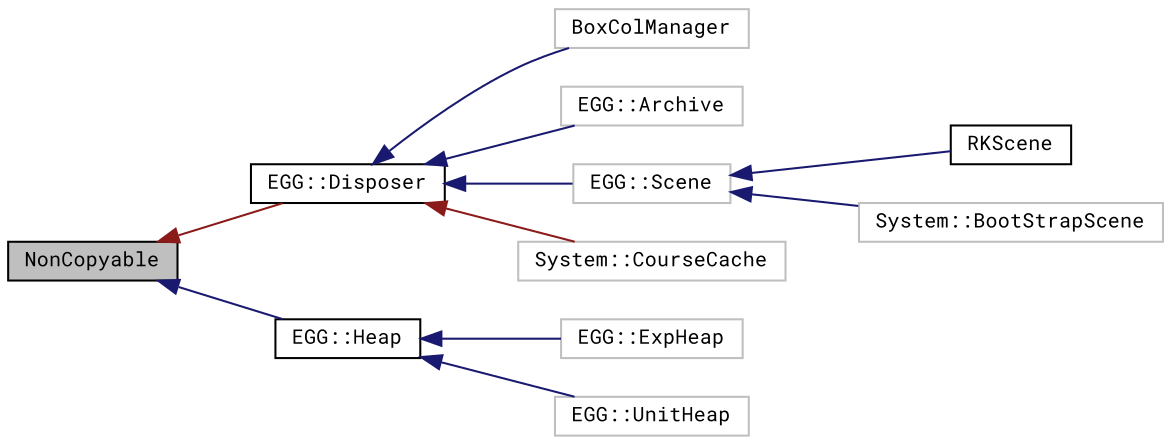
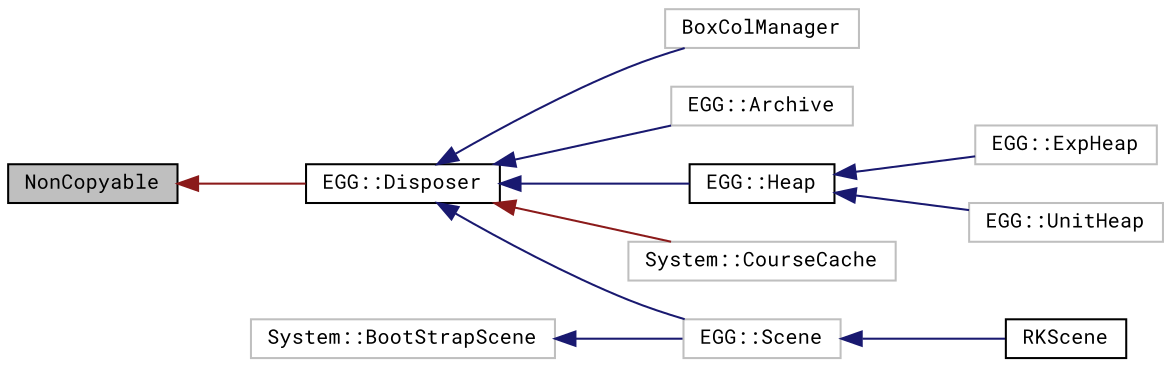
(805, 200) -> (629, 339)
(231, 303) -> (605, 184)
